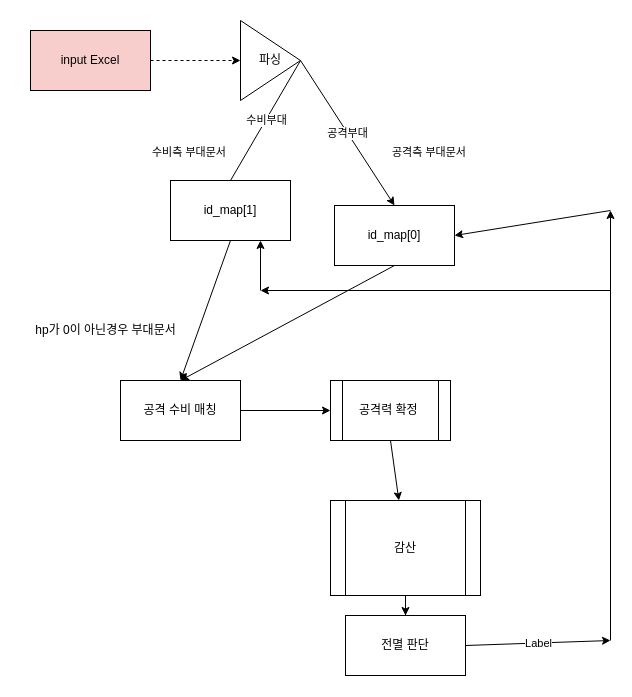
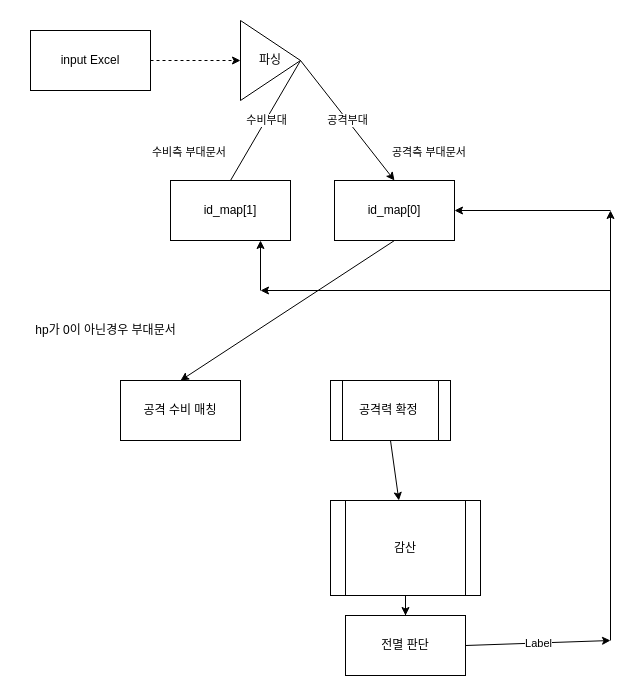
(91, 61) -> (91, 61)
(395, 236) -> (395, 211)
(207, 308) -> none
(282, 411) -> none
